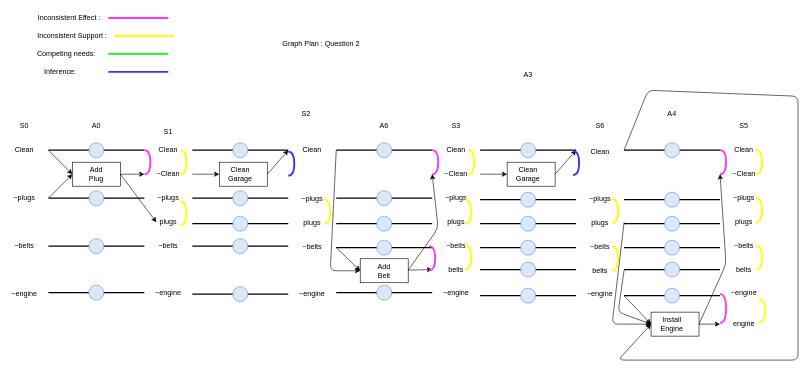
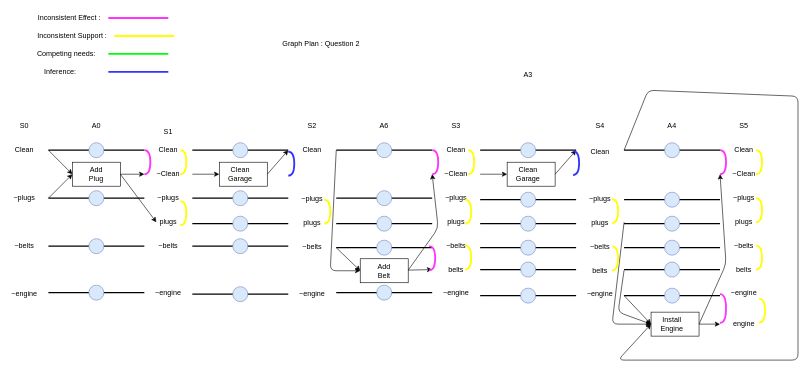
(306, 114) -> (312, 126)
(672, 114) -> (672, 126)
(600, 126) -> (600, 126)
